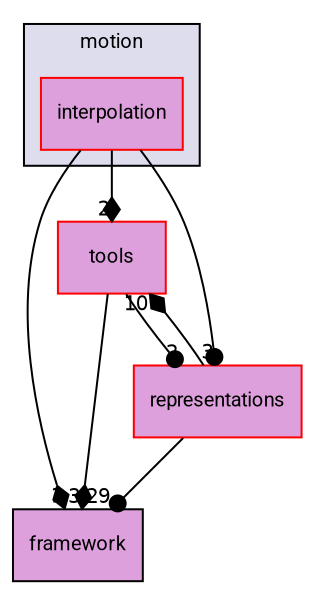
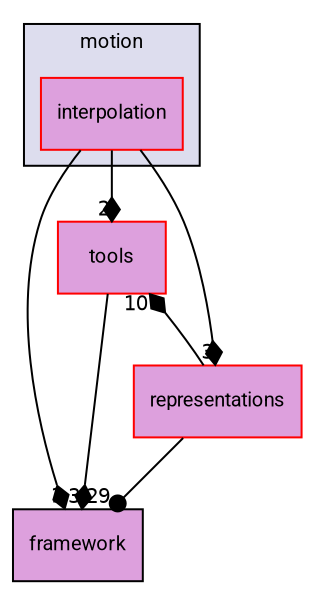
(192, 243) -> (192, 243)
(147, 324) -> none
